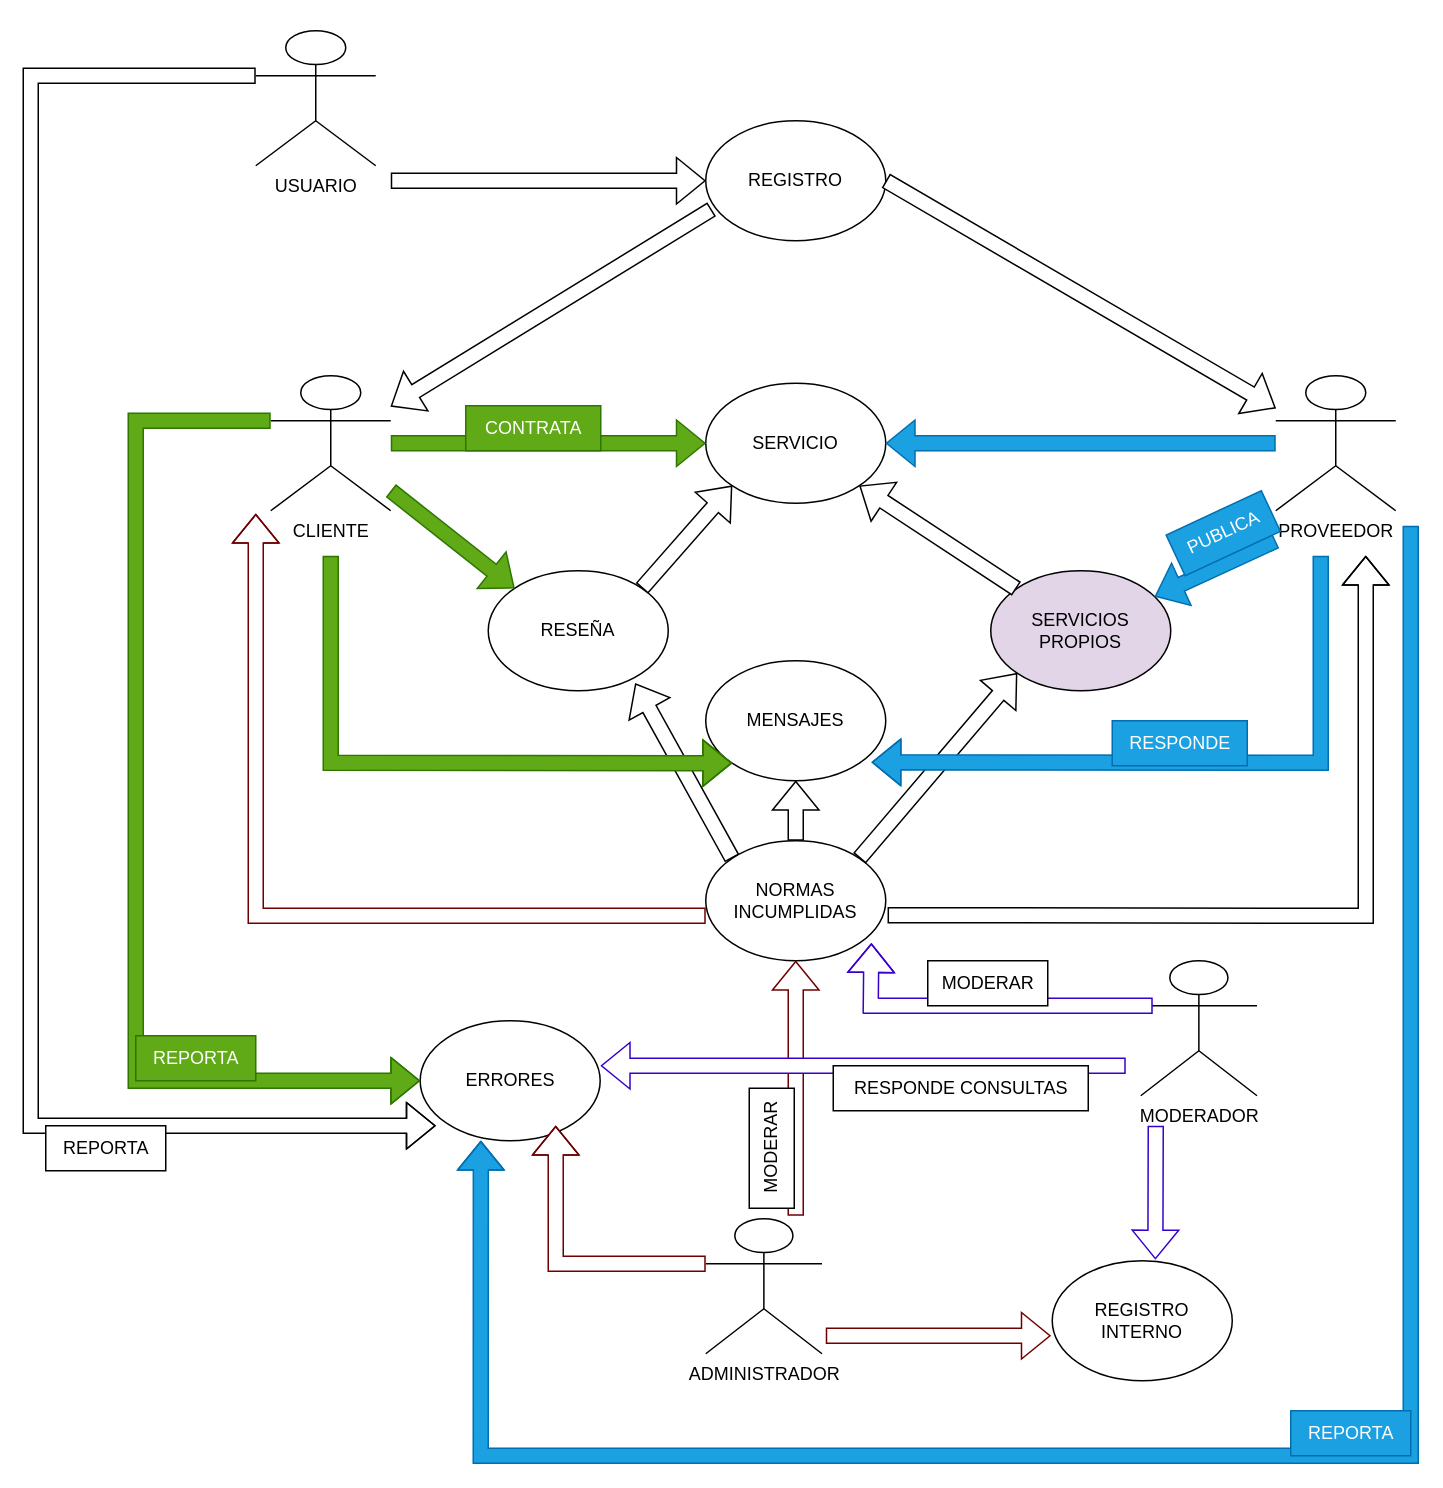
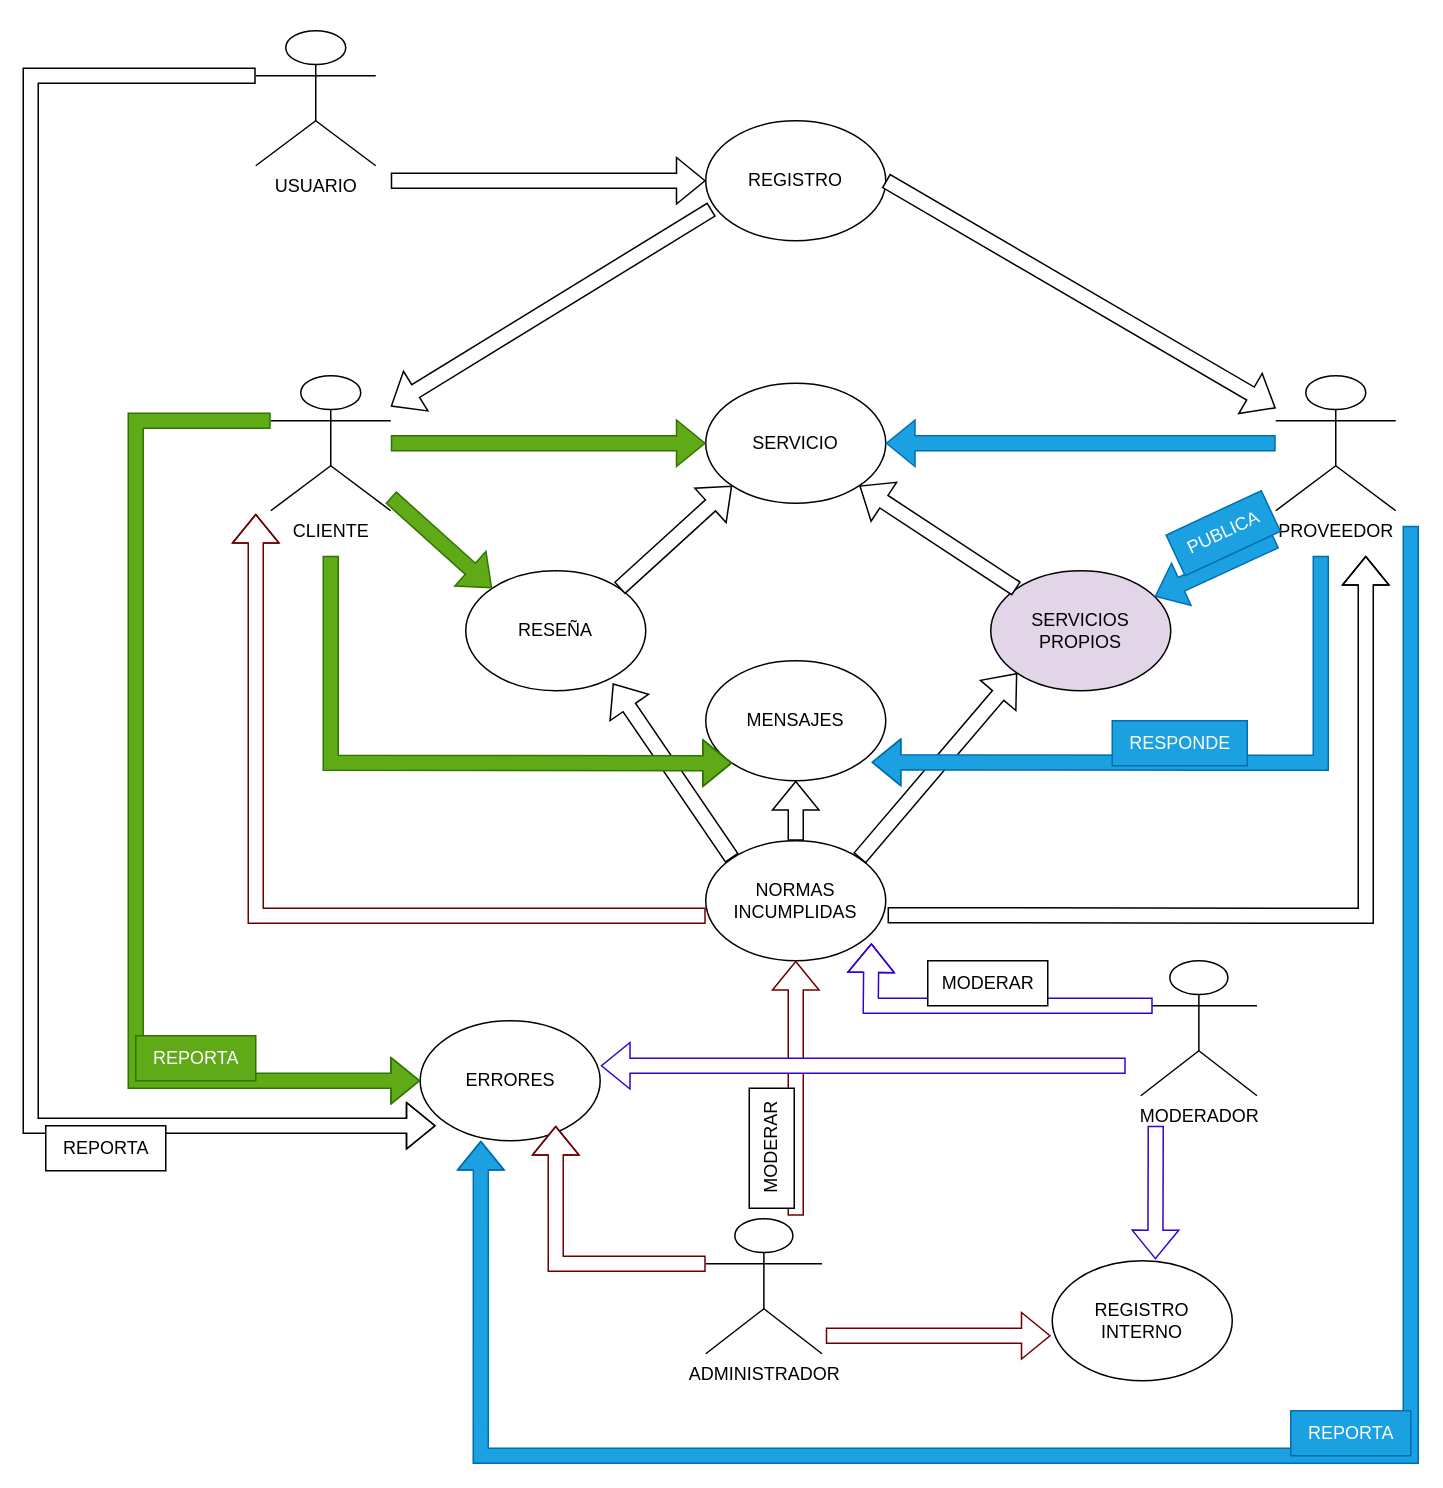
(533, 428) -> none
(578, 631) -> (556, 631)
(961, 1088) -> none
